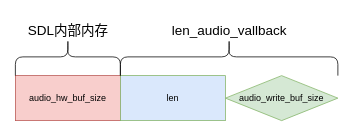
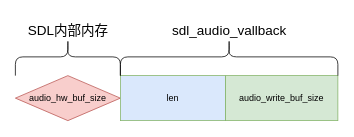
(230, 30) -> (230, 30)
(68, 98) -> (68, 98)
(282, 98) -> (282, 98)
